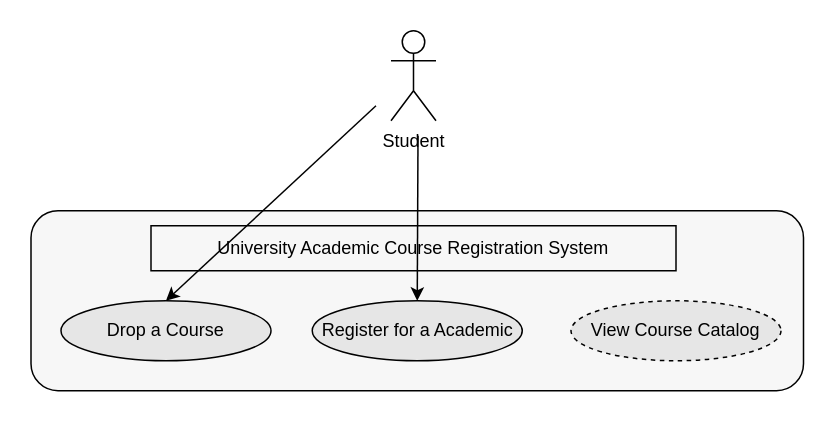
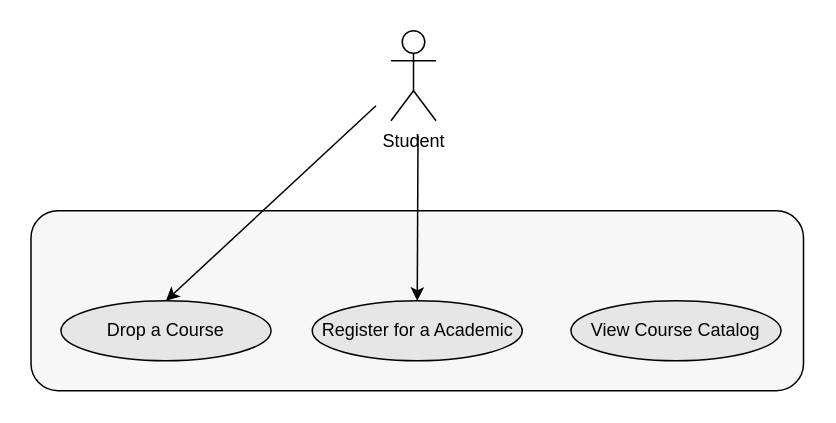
(413, 248) -> none
(676, 331) -> (676, 331)
